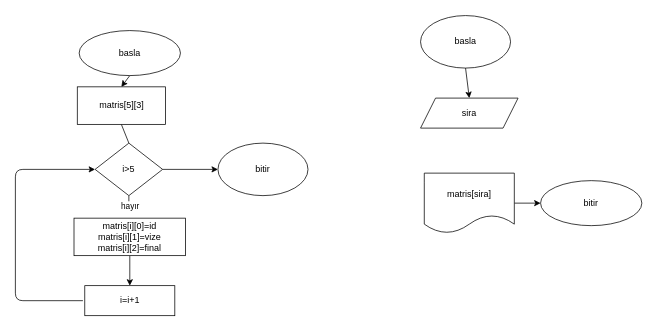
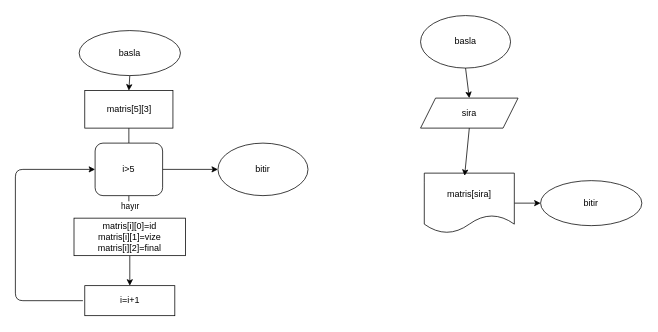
(121, 105) -> (129, 109)
none -> (467, 151)
(129, 169) -> (129, 169)
